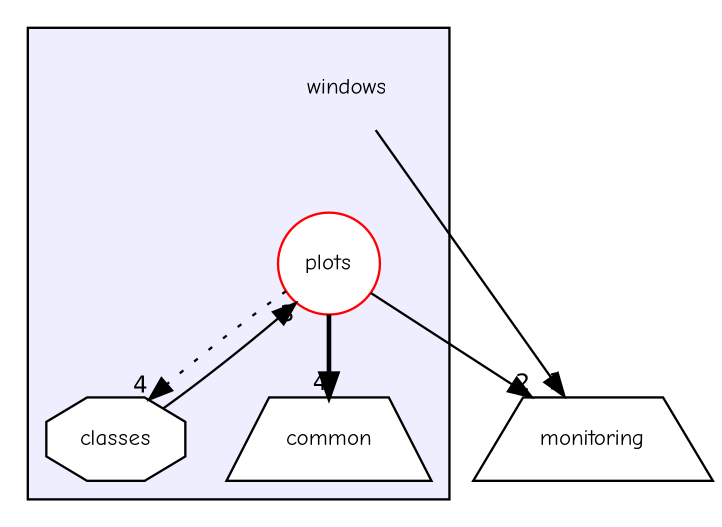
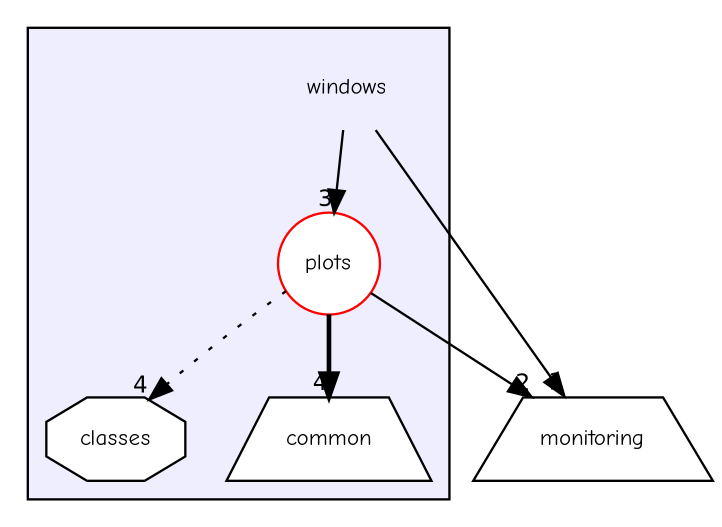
(221, 365) -> (340, 160)
